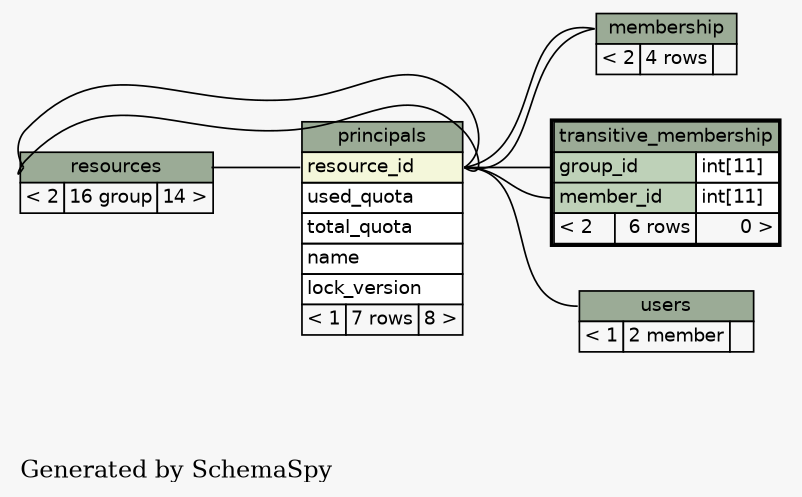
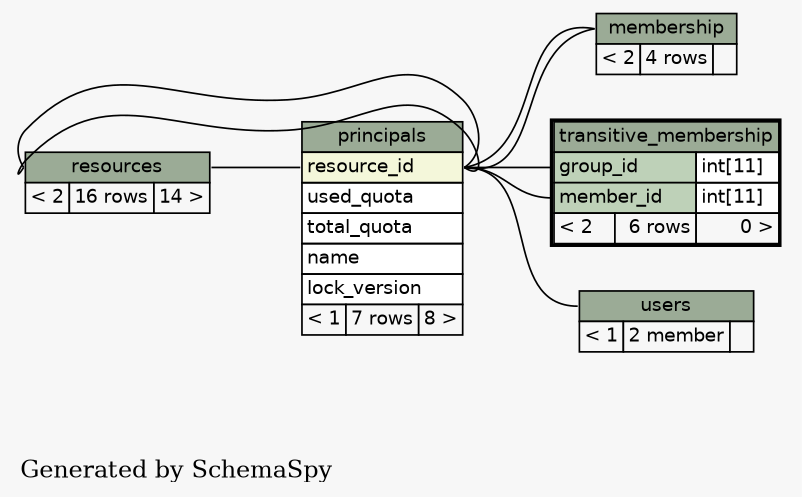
(111, 197) -> (112, 197)
